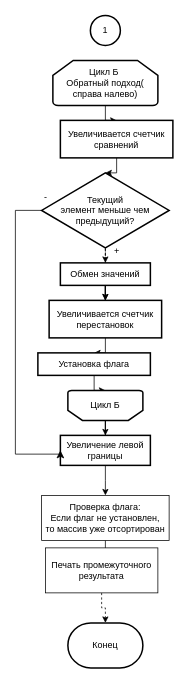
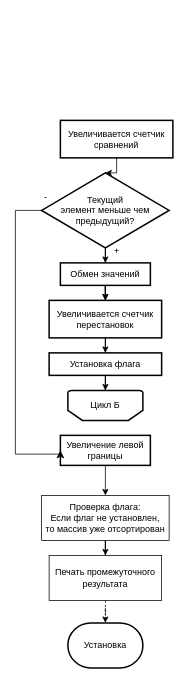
(105, 30) -> none
(105, 83) -> none
(105, 115) -> none
(105, 249) -> (105, 249)
(94, 364) -> (105, 364)
(105, 430) -> none
(102, 570) -> (105, 578)
(105, 645) -> (105, 645)
